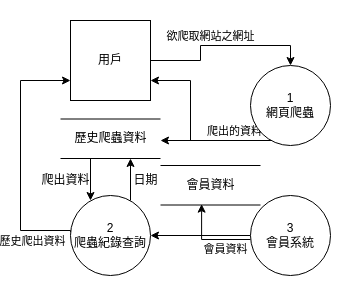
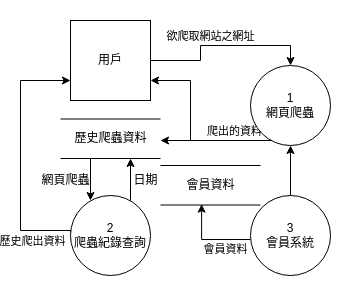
(66, 181) -> (66, 181)
(204, 236) -> (291, 174)
